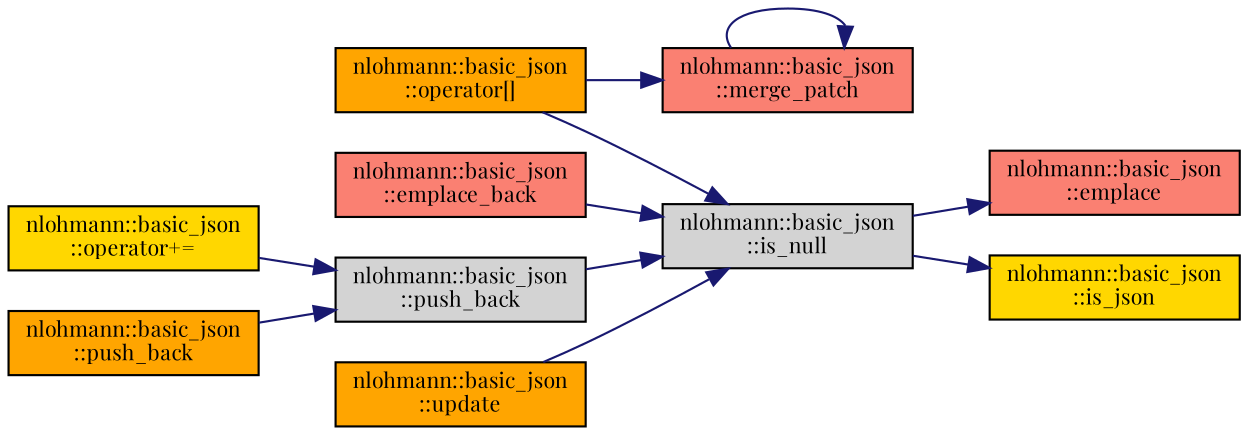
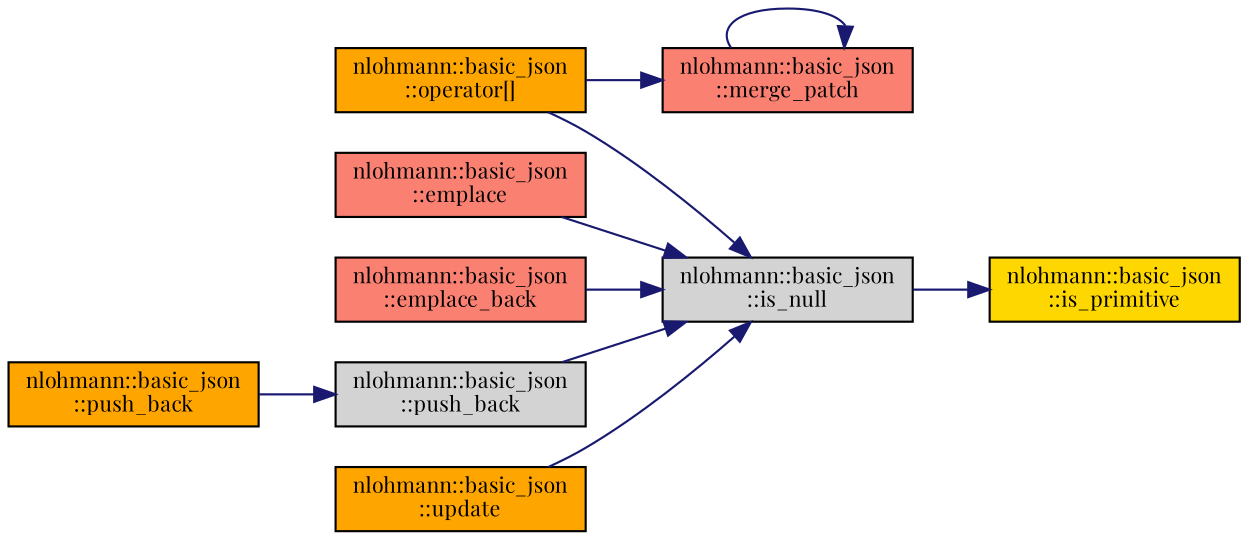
(941, 211) -> (614, 234)
(134, 238) -> none
(1115, 287) -> (1115, 290)
